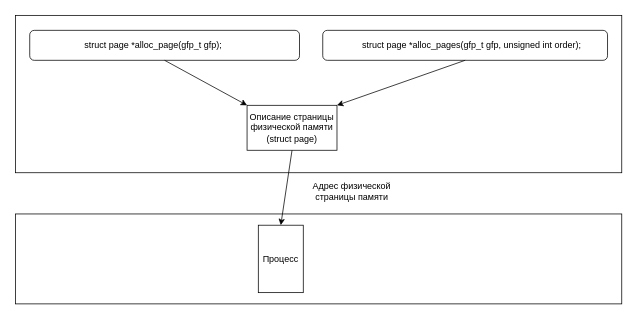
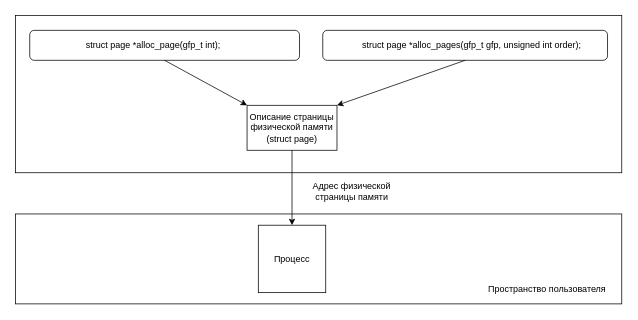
(153, 45) -> (153, 45)
(281, 259) -> (292, 259)
none -> (548, 289)
